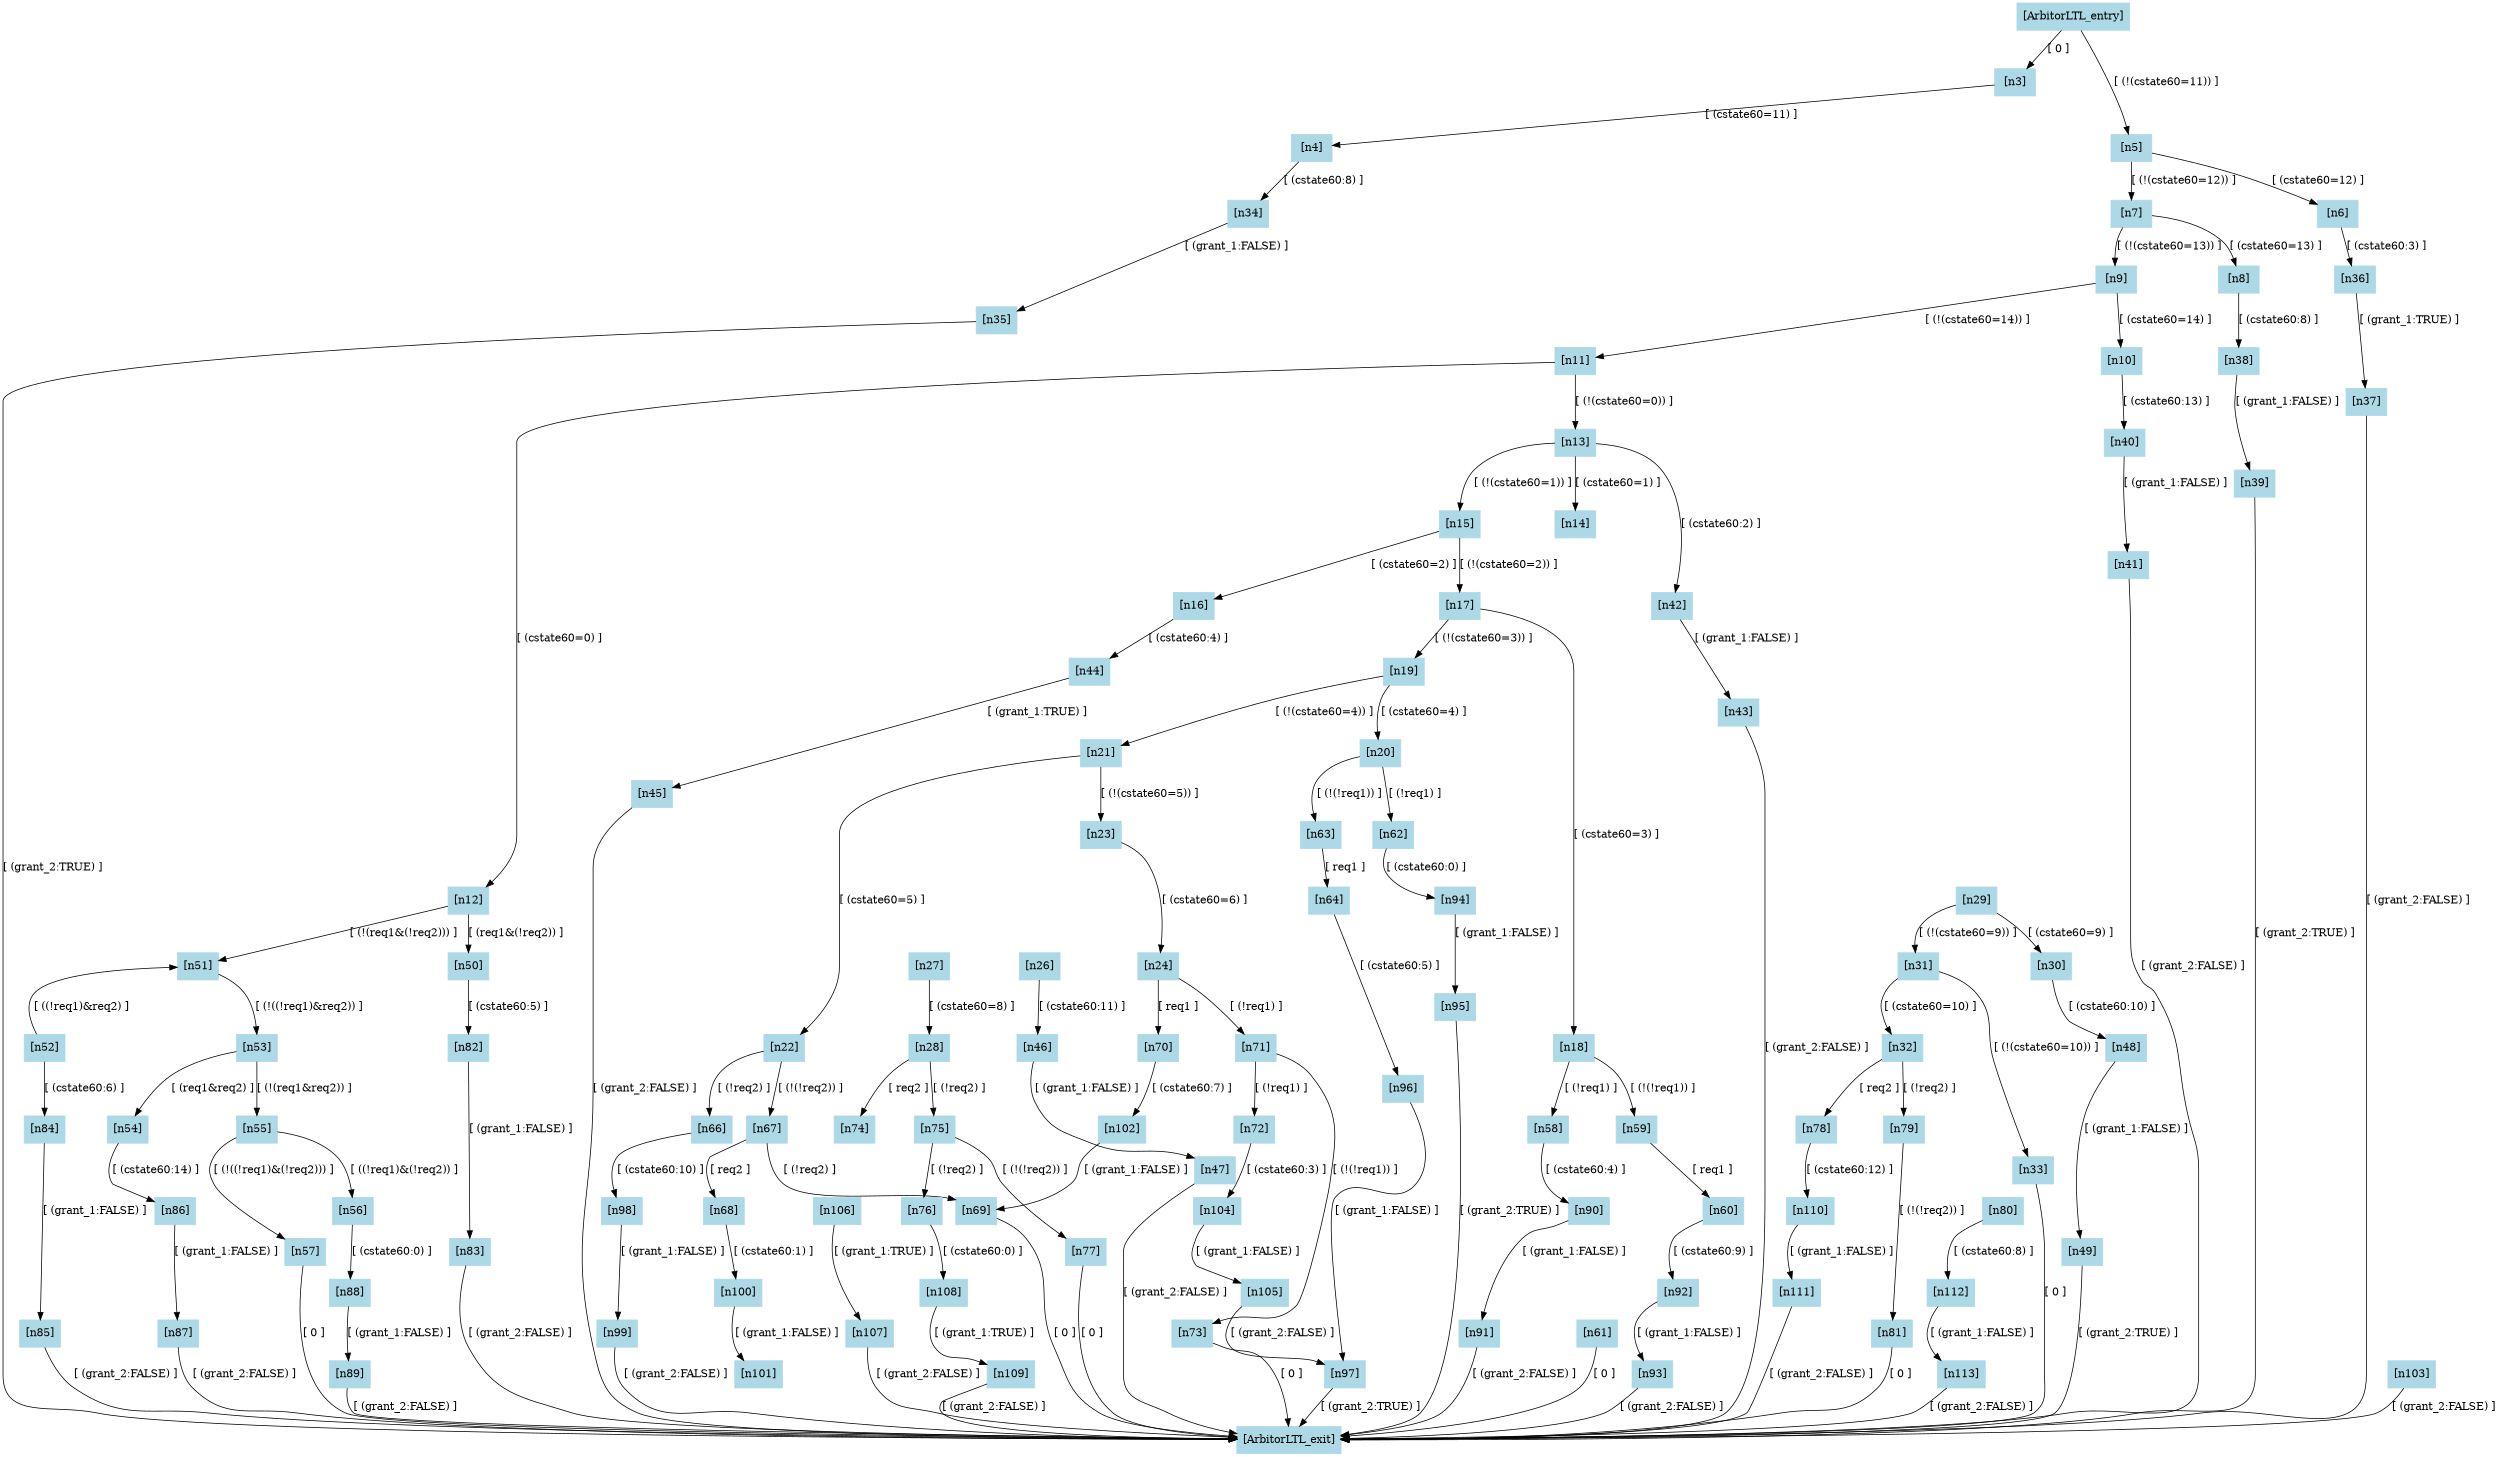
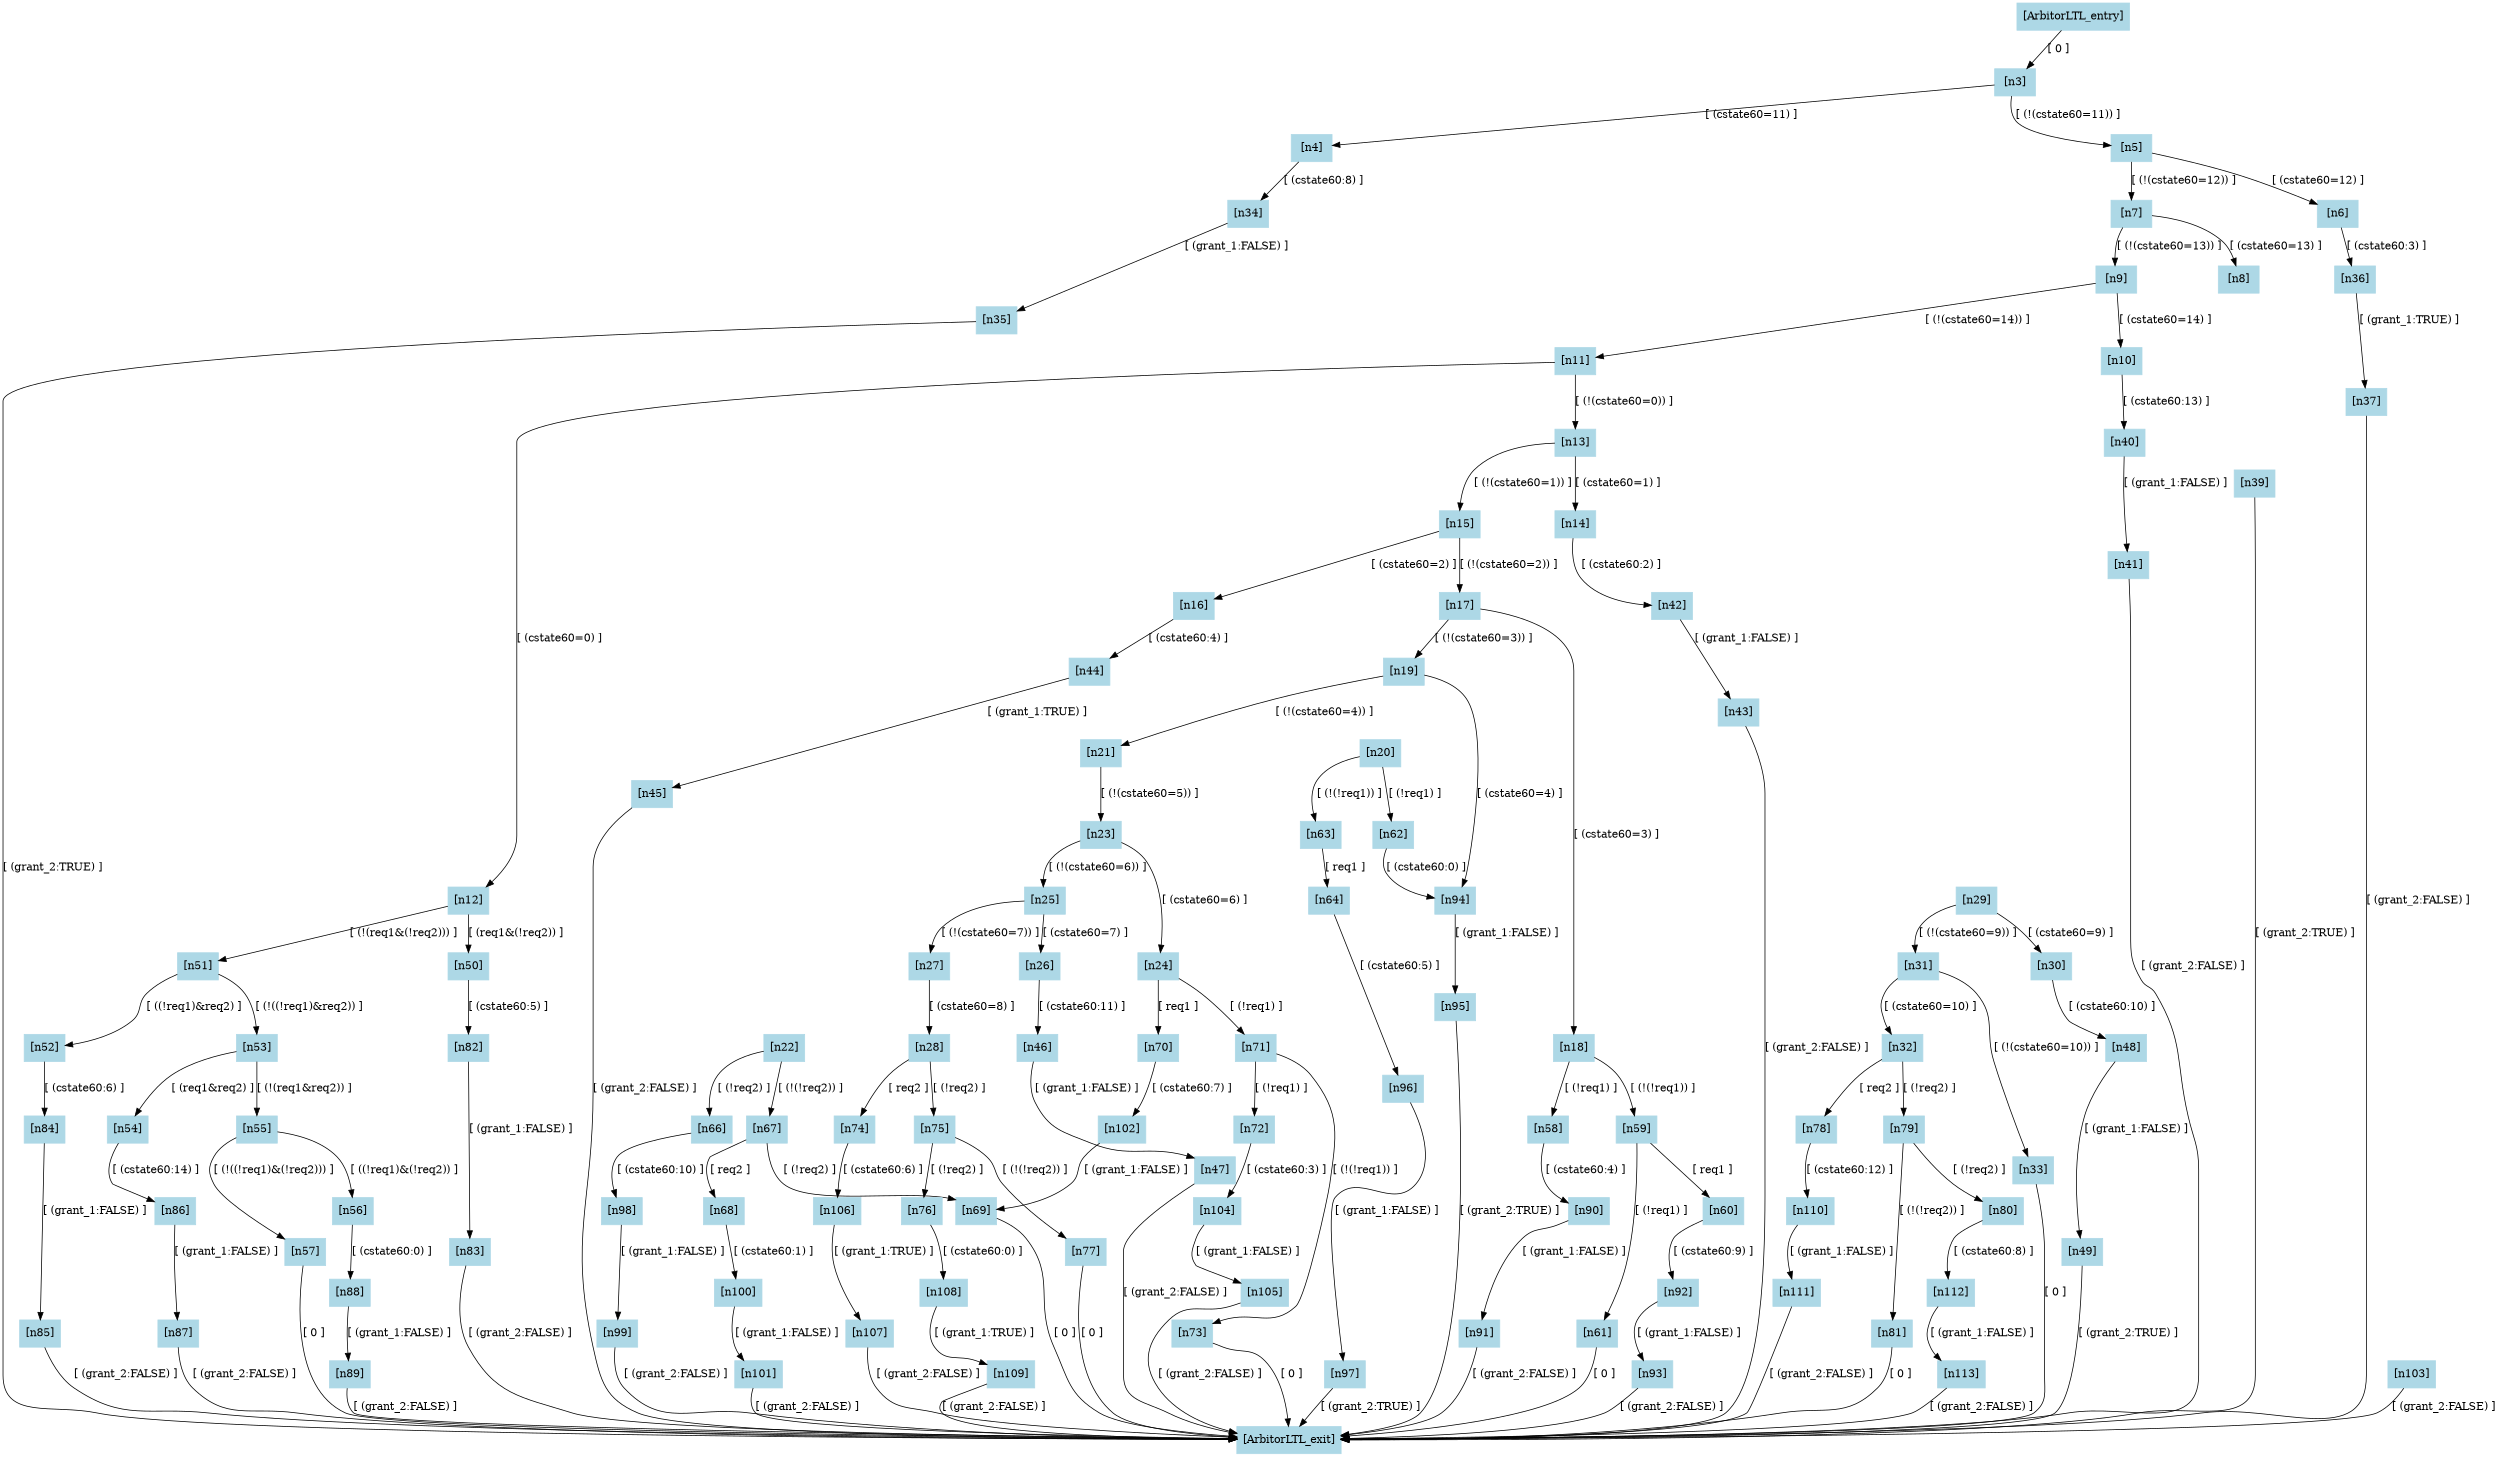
(2106, 77) -> (2045, 135)
(2239, 361) -> none
(1673, 490) -> (1591, 588)
(1379, 707) -> (1478, 764)
(855, 811) -> none
none -> (1045, 901)
(78, 976) -> (133, 1020)
none -> (841, 1166)
none -> (1942, 1174)
none -> (1632, 1230)
(1270, 1357) -> (1149, 1357)
none -> (979, 1432)
